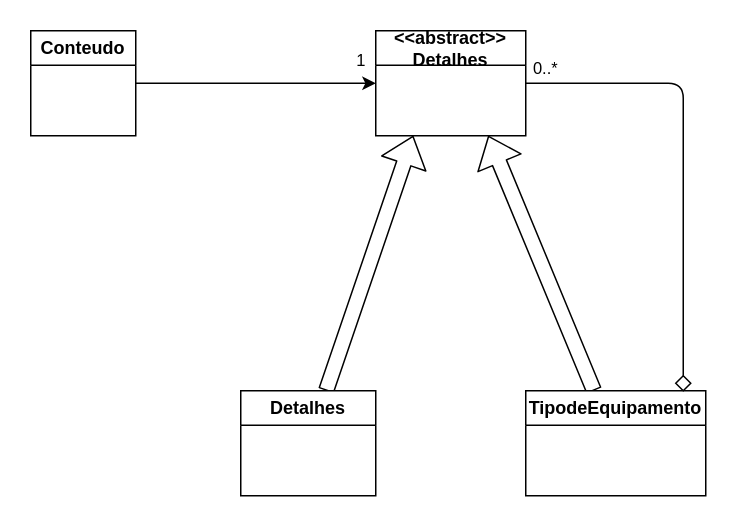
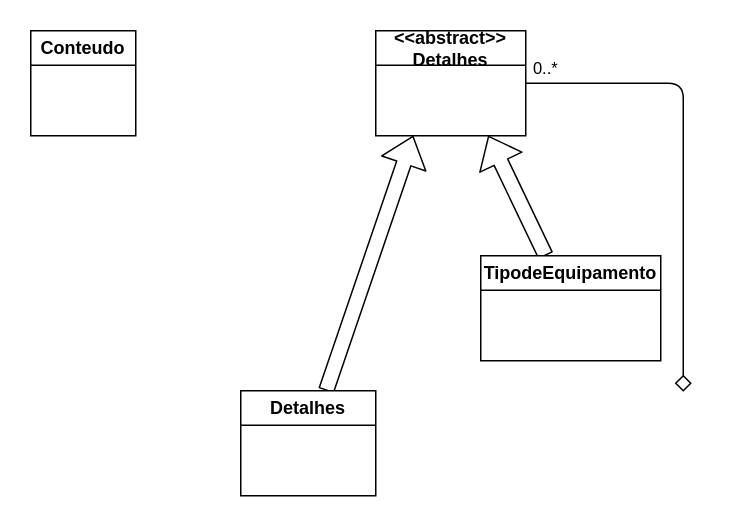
(251, 83) -> none
(616, 443) -> (571, 308)
